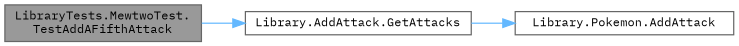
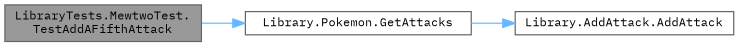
(358, 23) -> (358, 23)
(624, 23) -> (624, 23)
